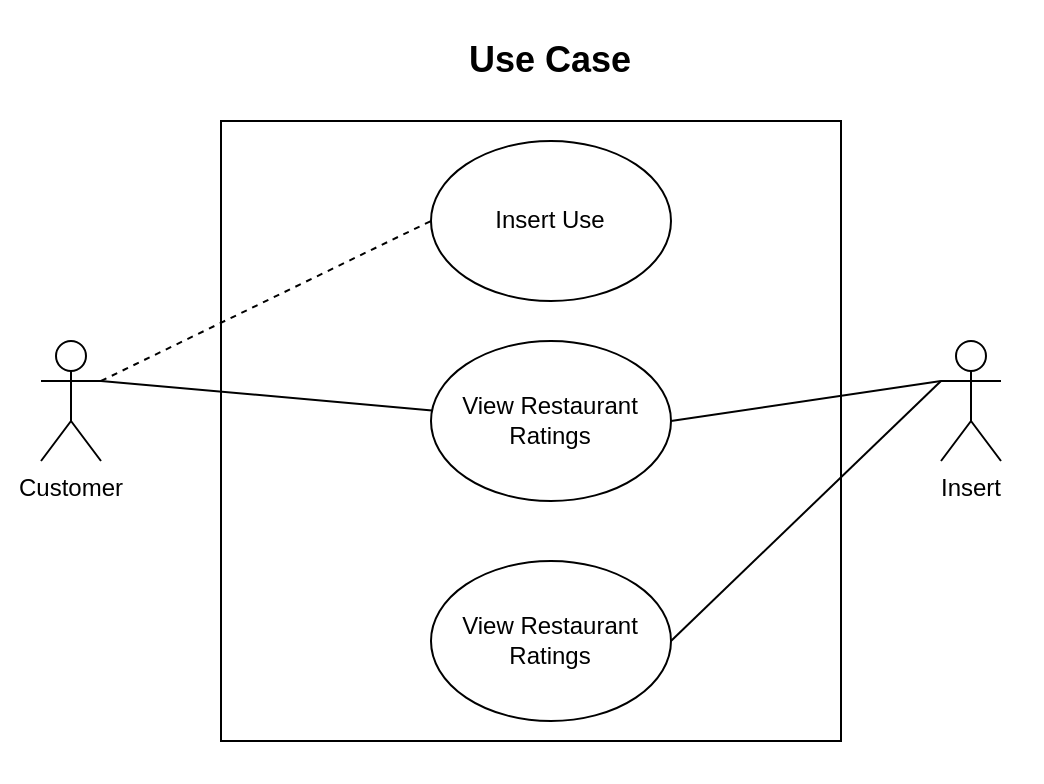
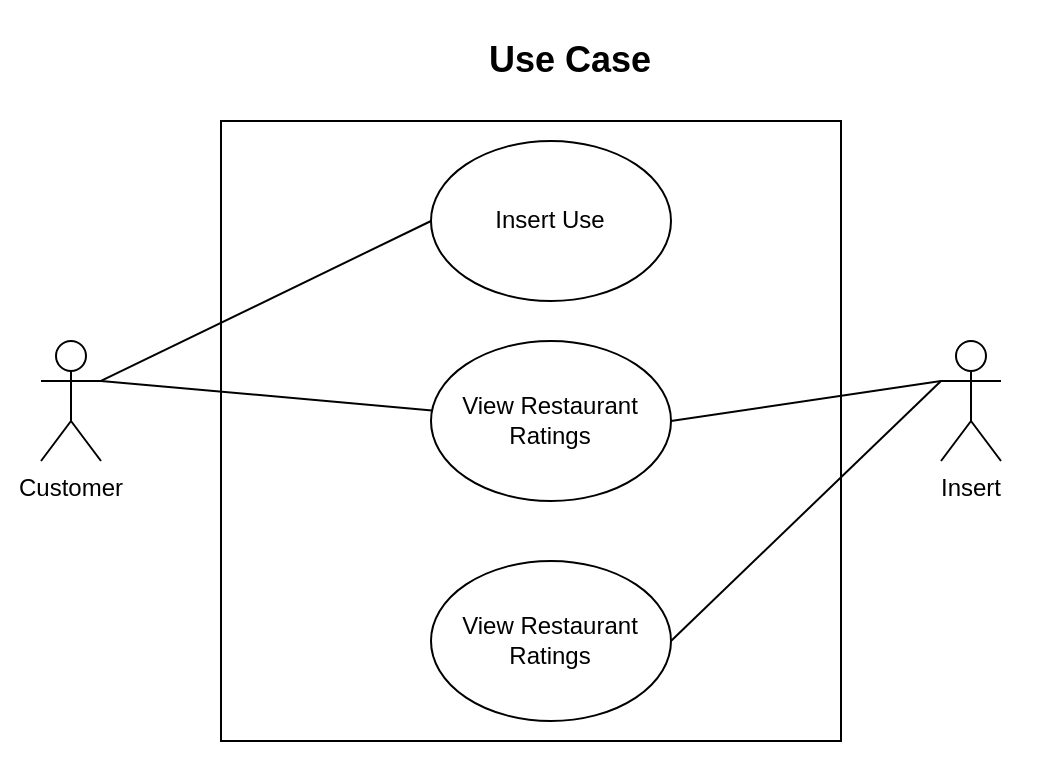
(551, 61) -> (571, 61)
(266, 301) -> (266, 301)
